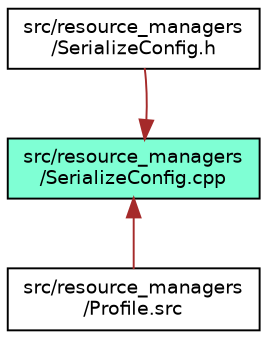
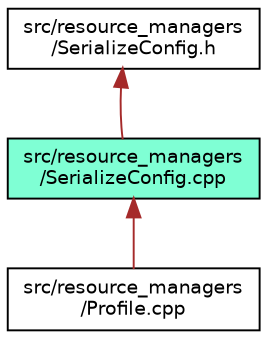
(147, 94) -> (121, 113)
(134, 299) -> (134, 299)
